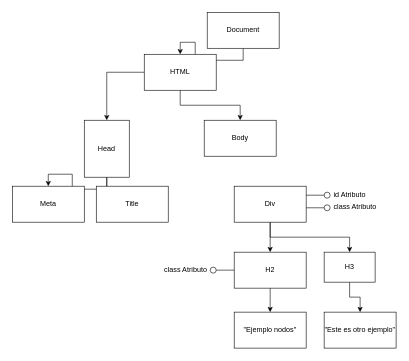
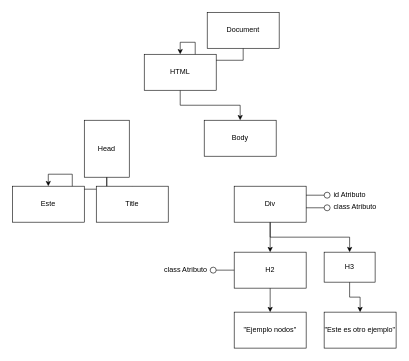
(107, 72) -> none
(48, 204) -> (48, 204)
